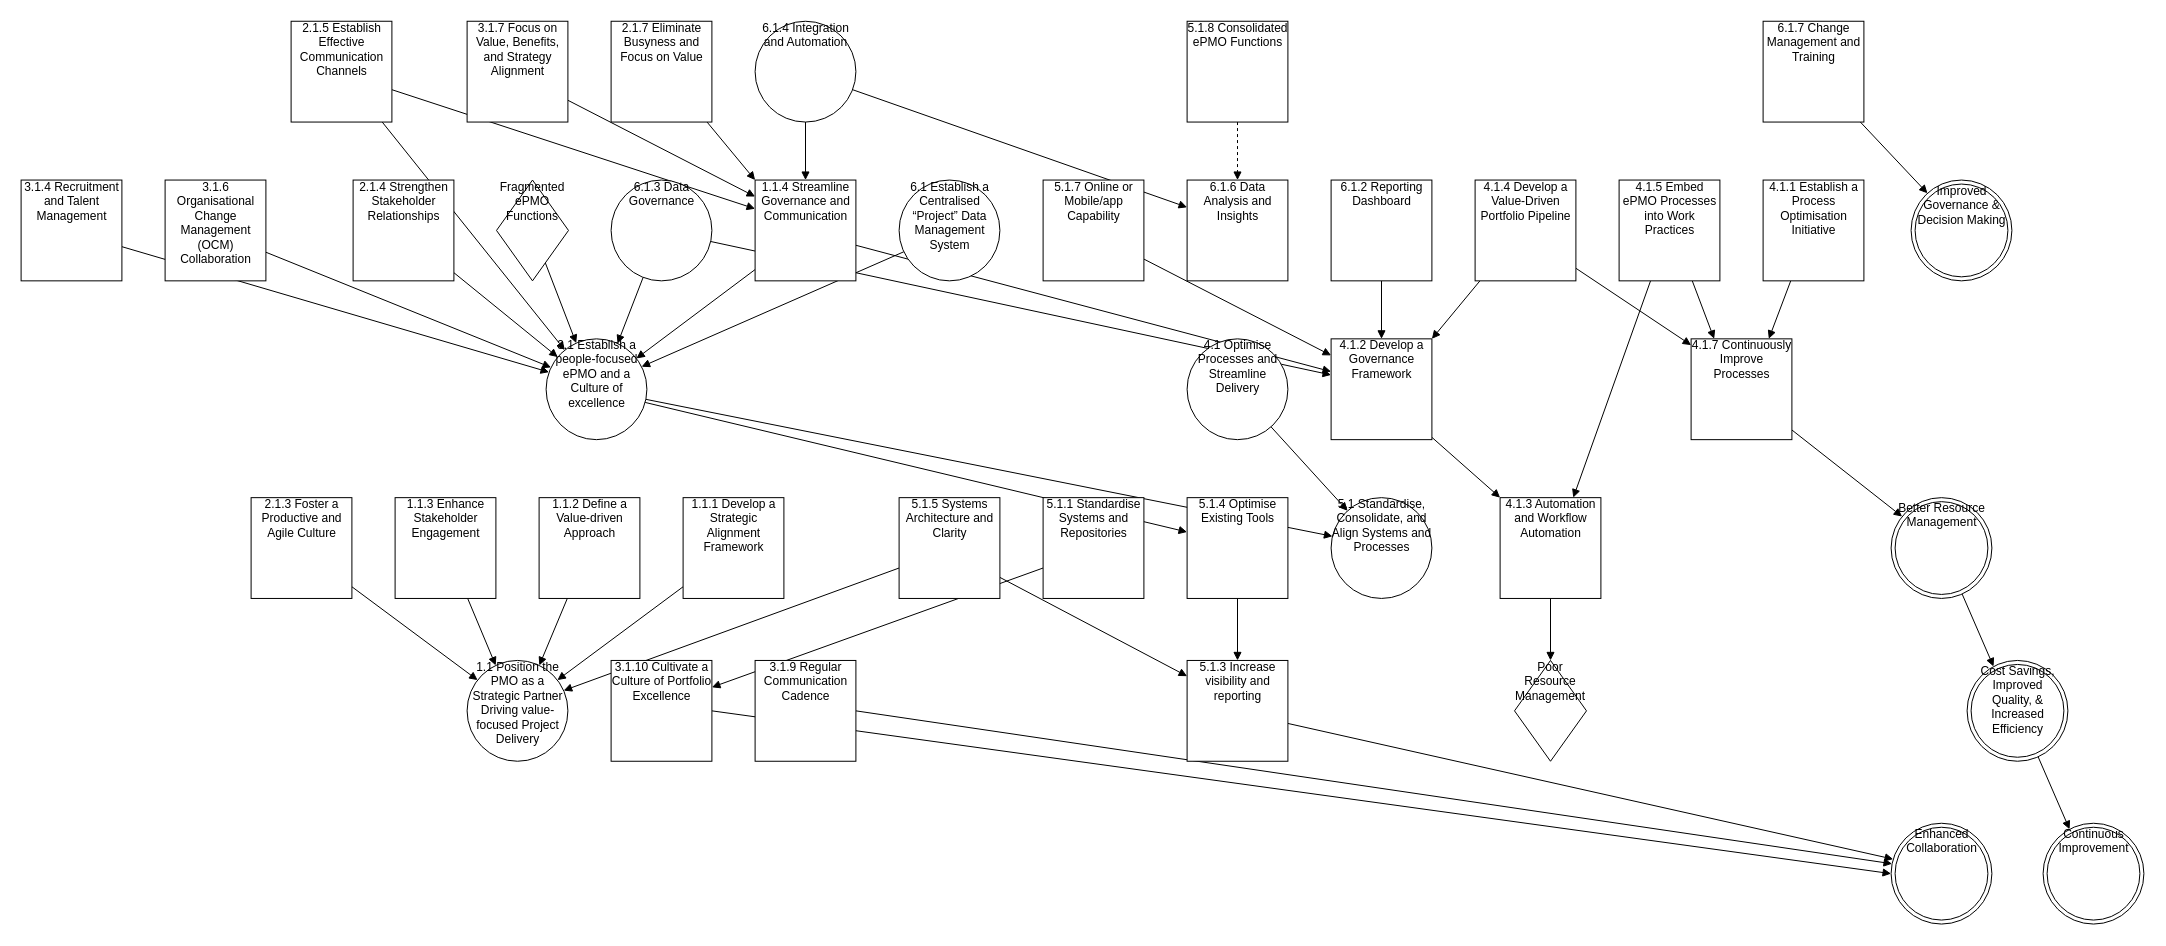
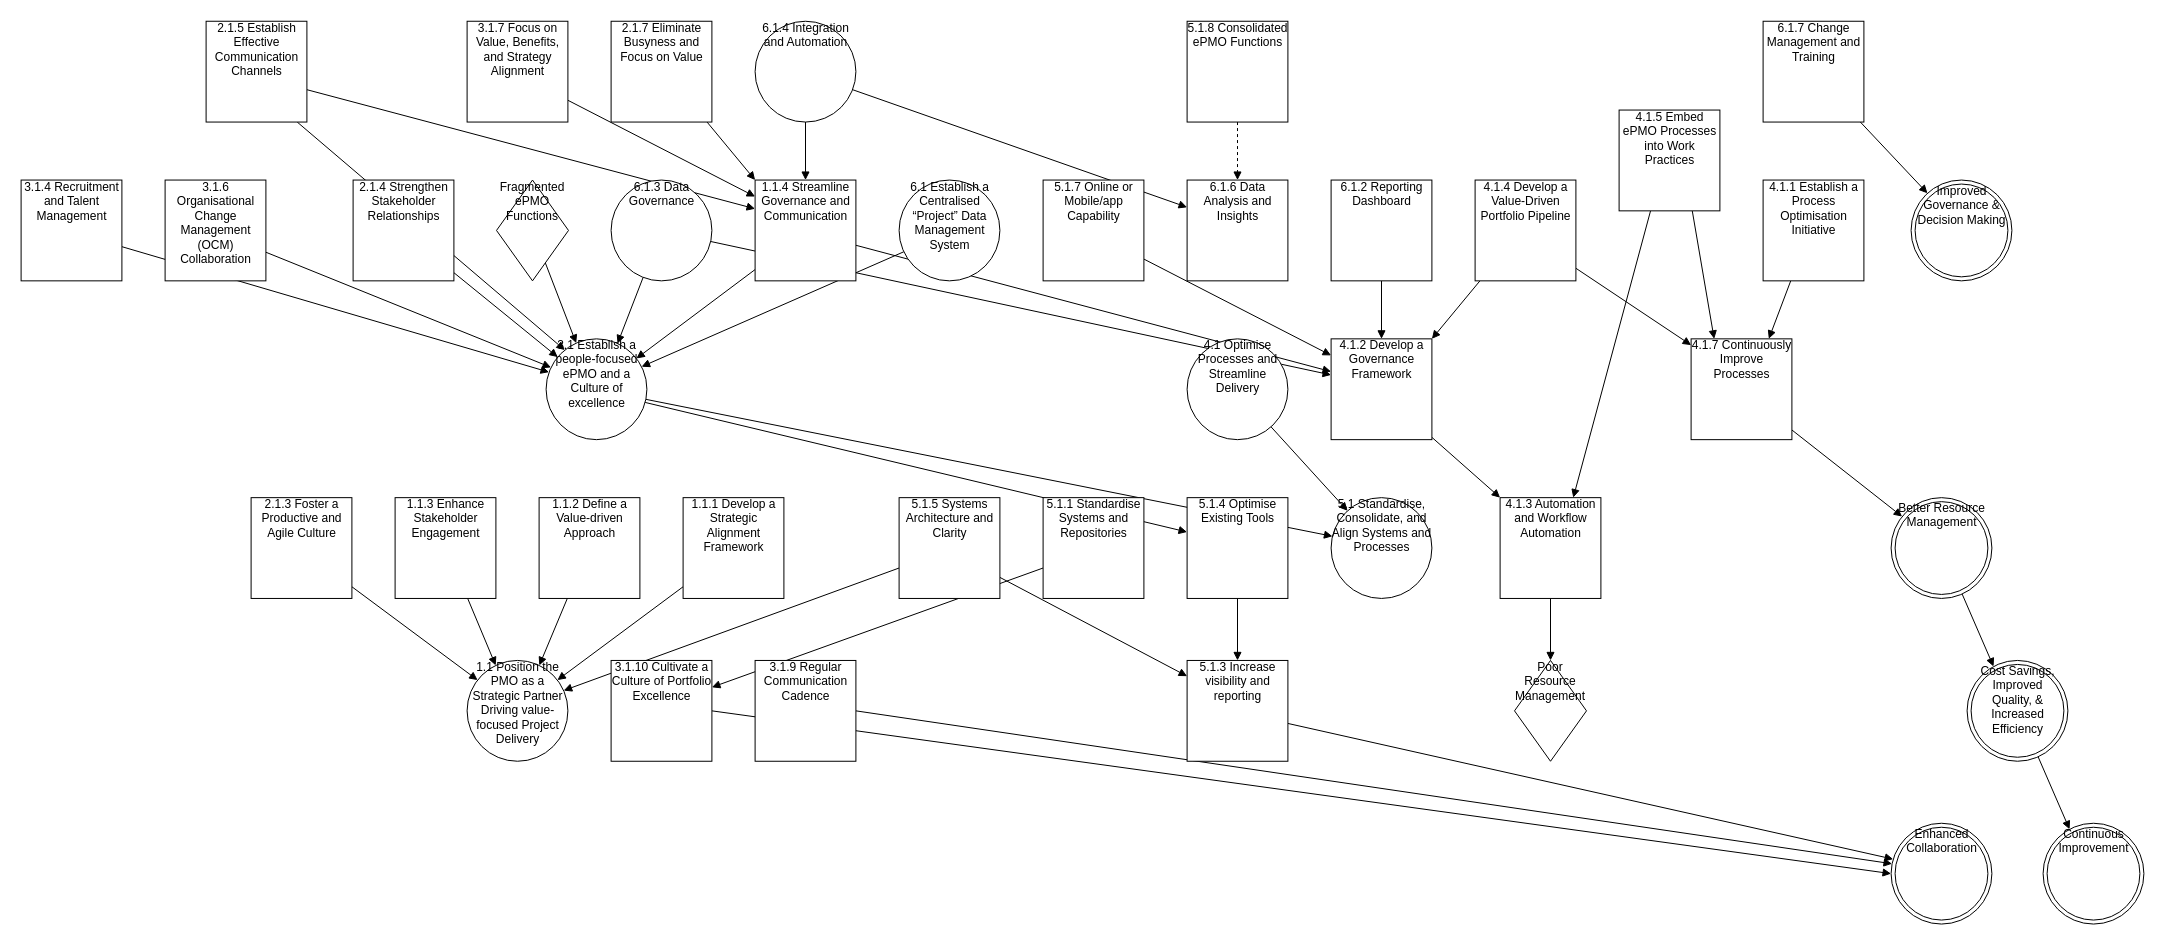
(342, 72) -> (257, 72)
(1670, 230) -> (1670, 160)
